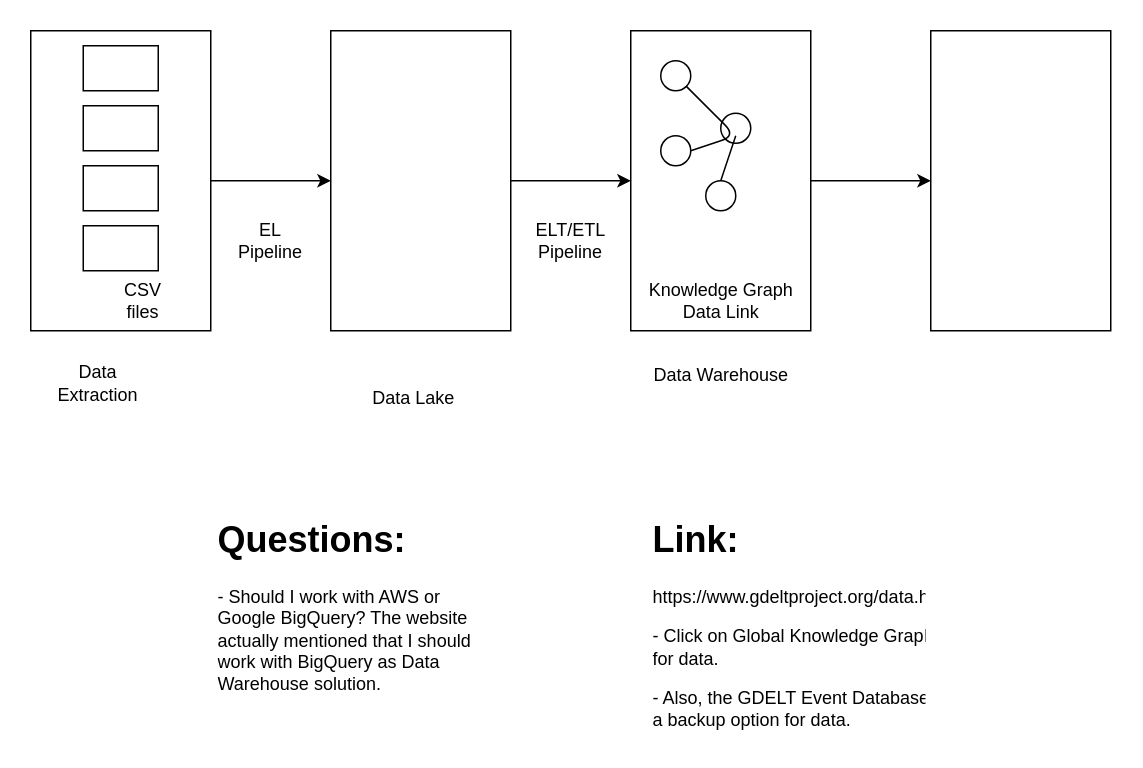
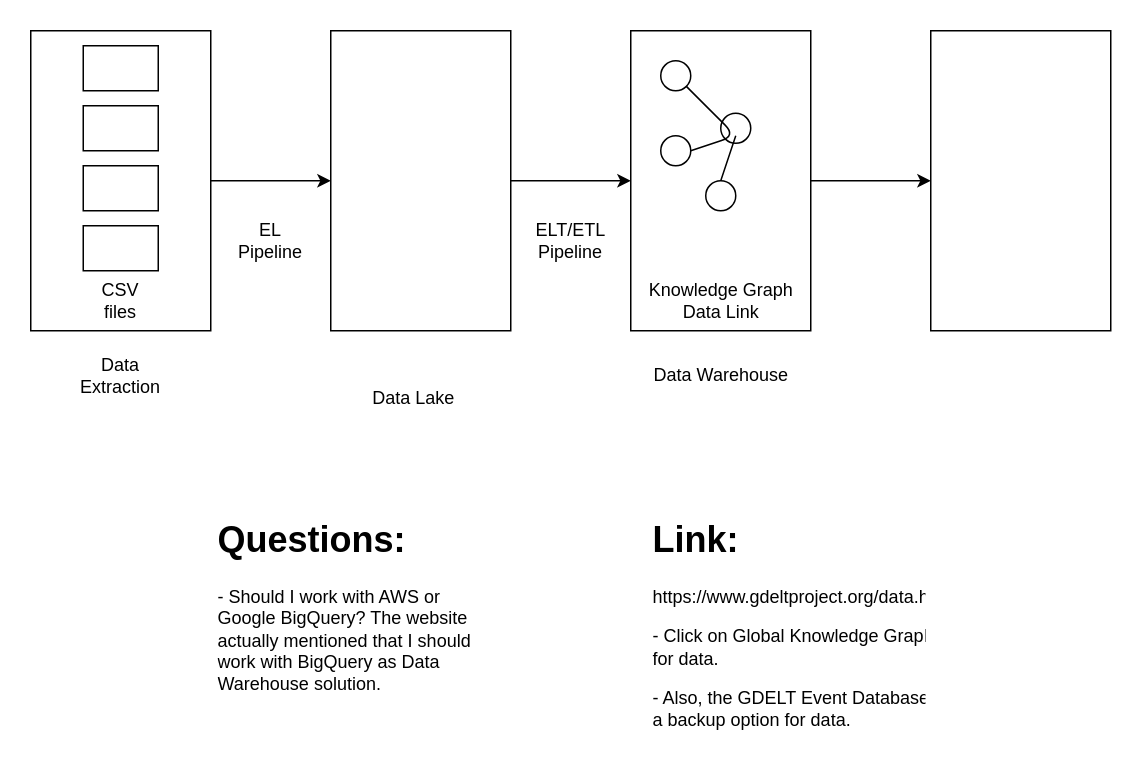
(143, 301) -> (121, 301)
(98, 383) -> (121, 376)
